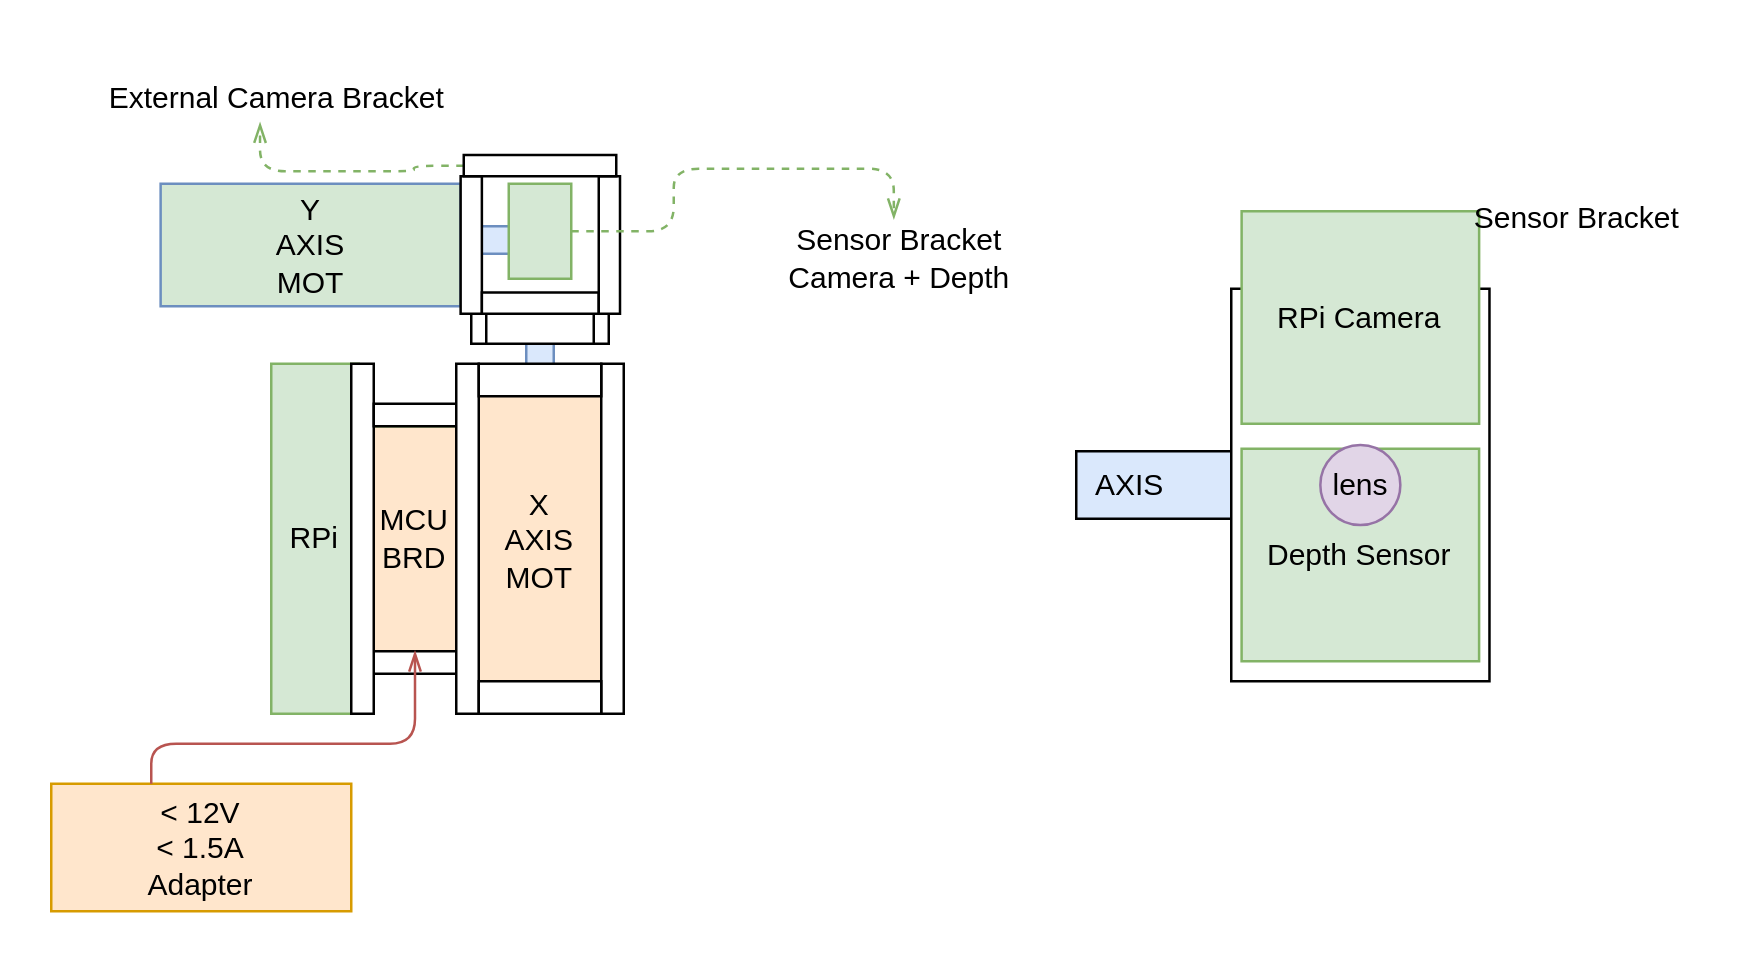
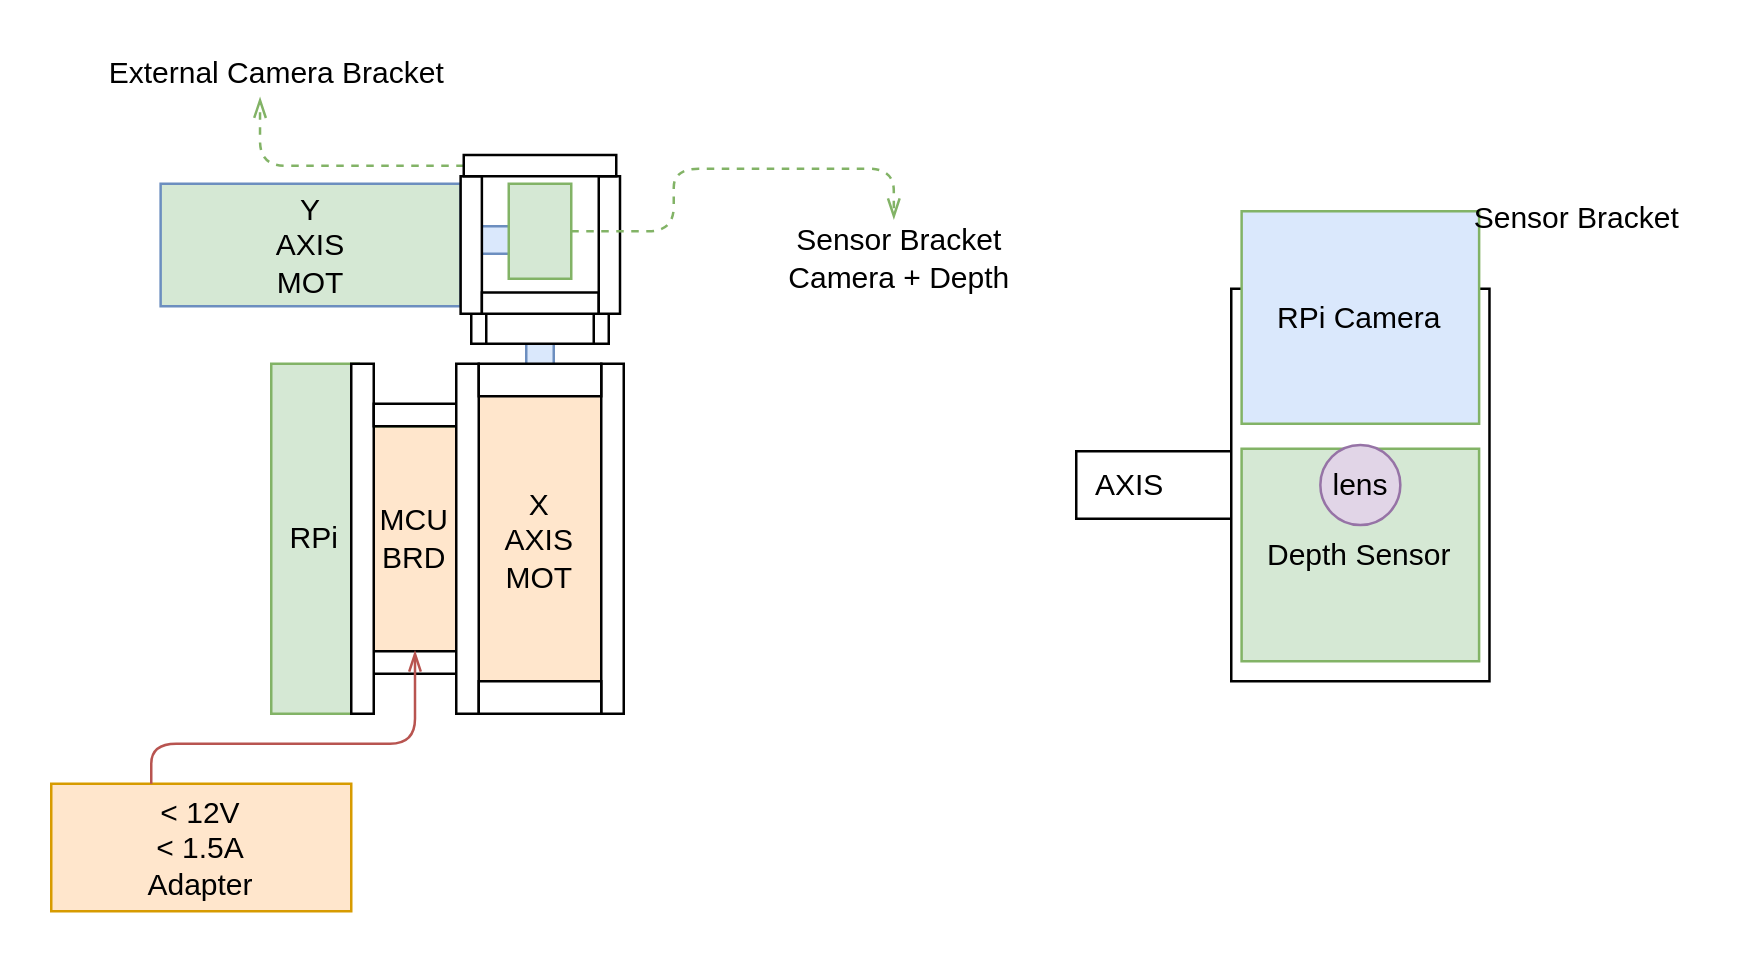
(276, 99) -> (276, 74)
(1360, 318) -> (1360, 318)
(1226, 485) -> (1226, 485)
